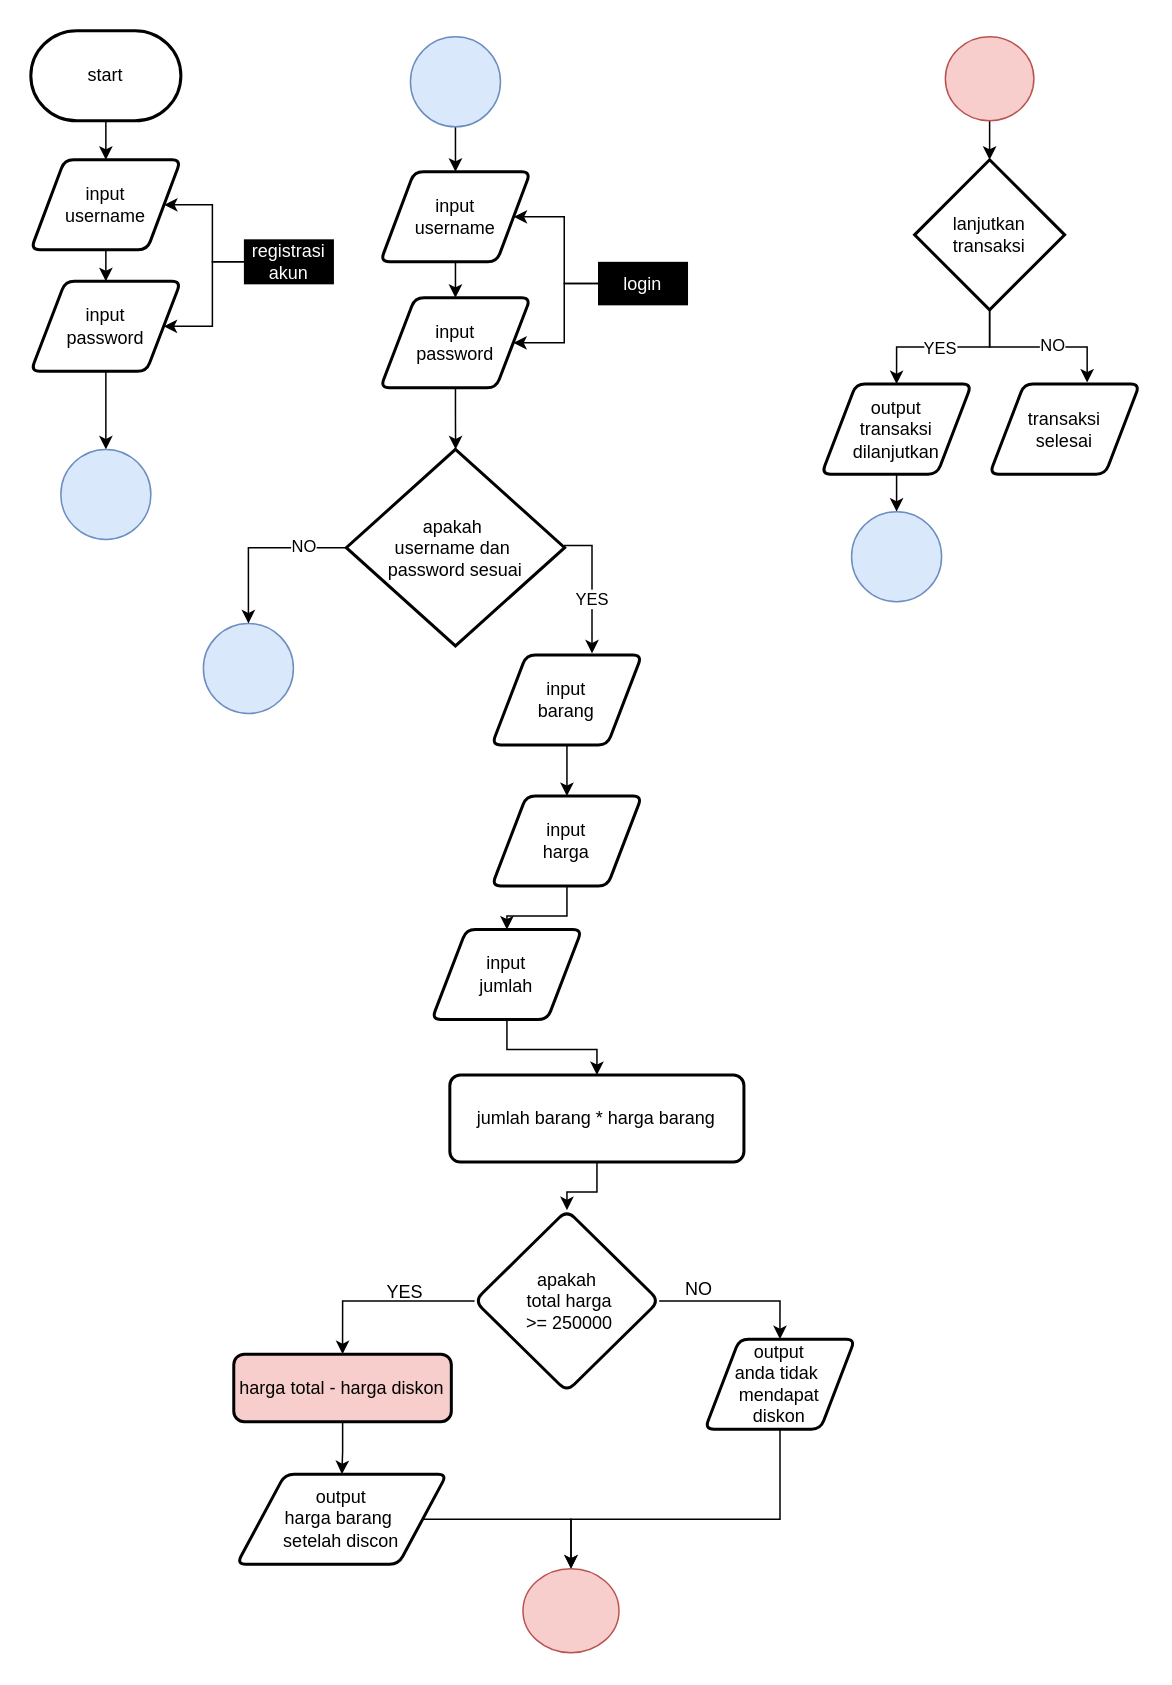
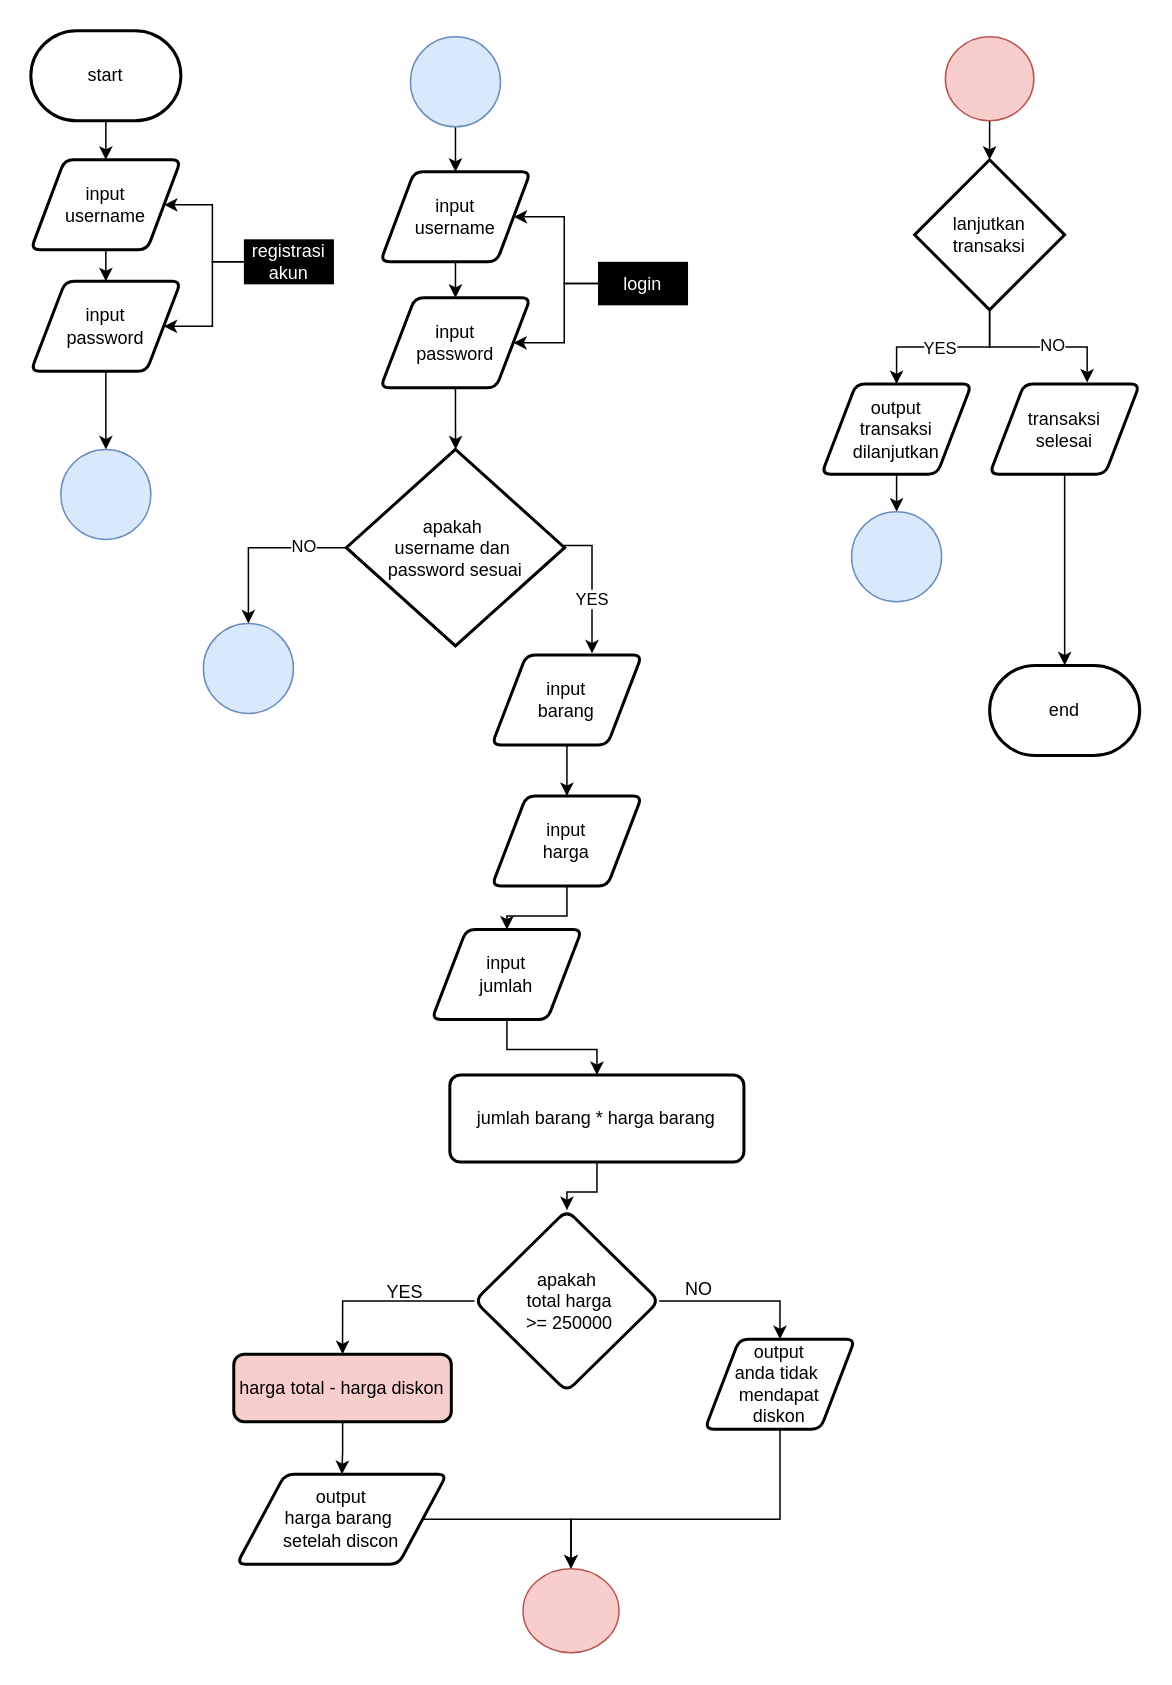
none -> (1064, 564)
none -> (1064, 710)
